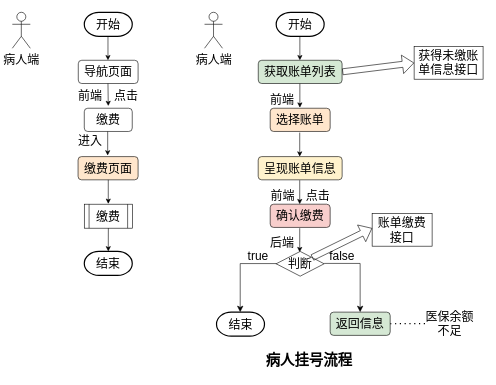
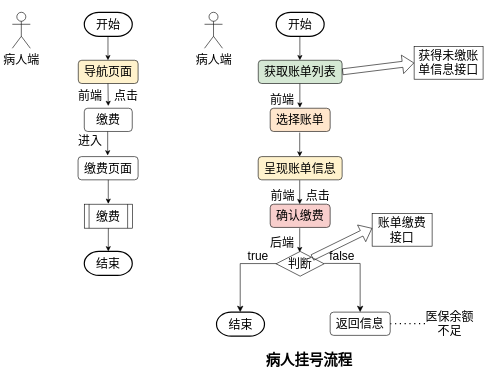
(108, 72) -> (108, 72)
(108, 168) -> (108, 168)
(360, 324) -> (360, 324)
